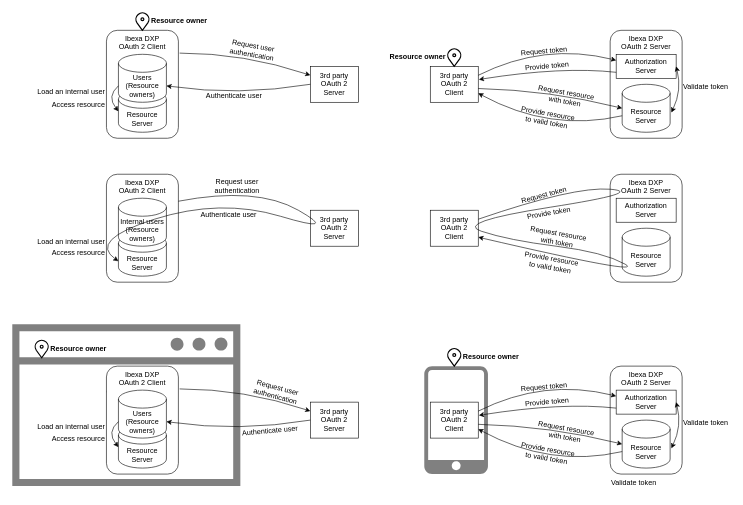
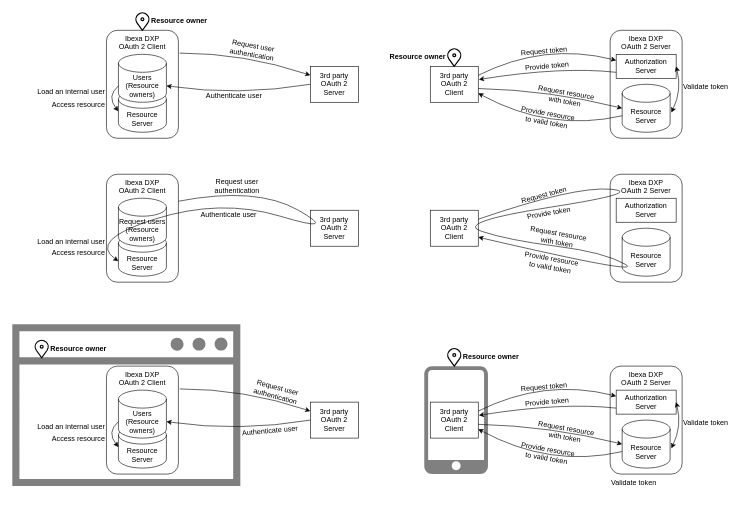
(143, 230) -> (143, 230)
